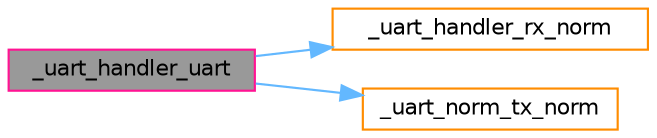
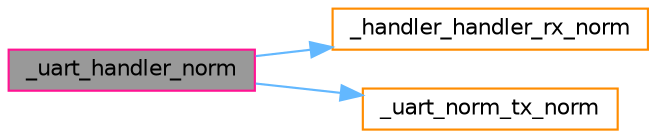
(490, 29) -> (490, 29)
(132, 70) -> (132, 70)
